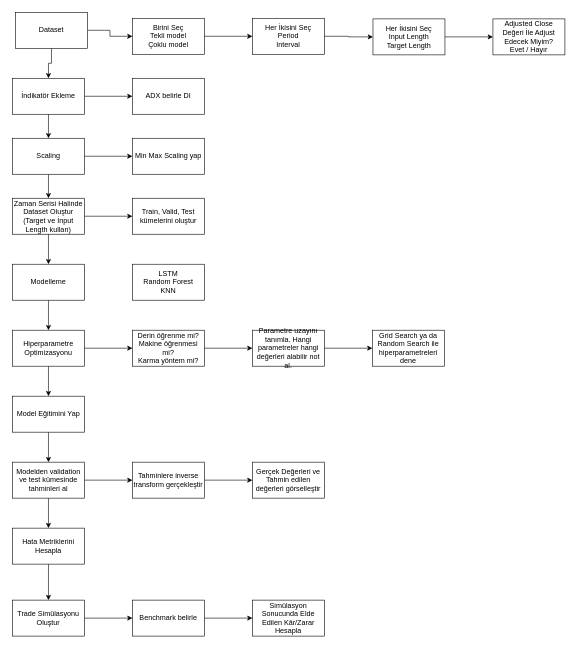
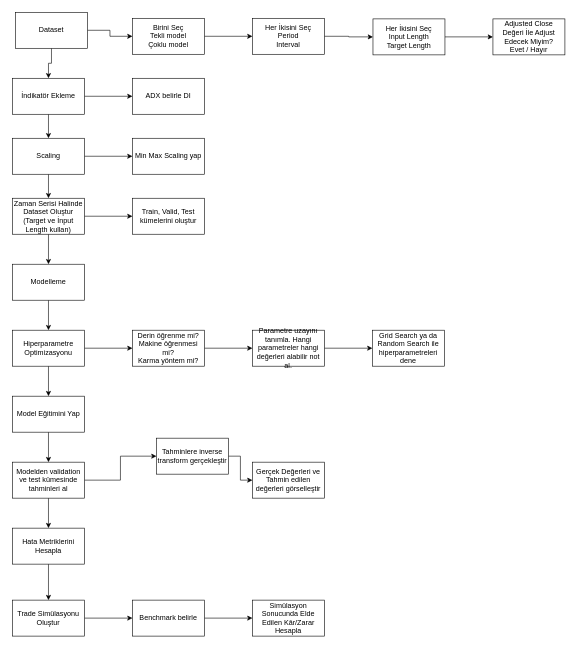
(168, 282) -> none
(168, 480) -> (192, 456)
